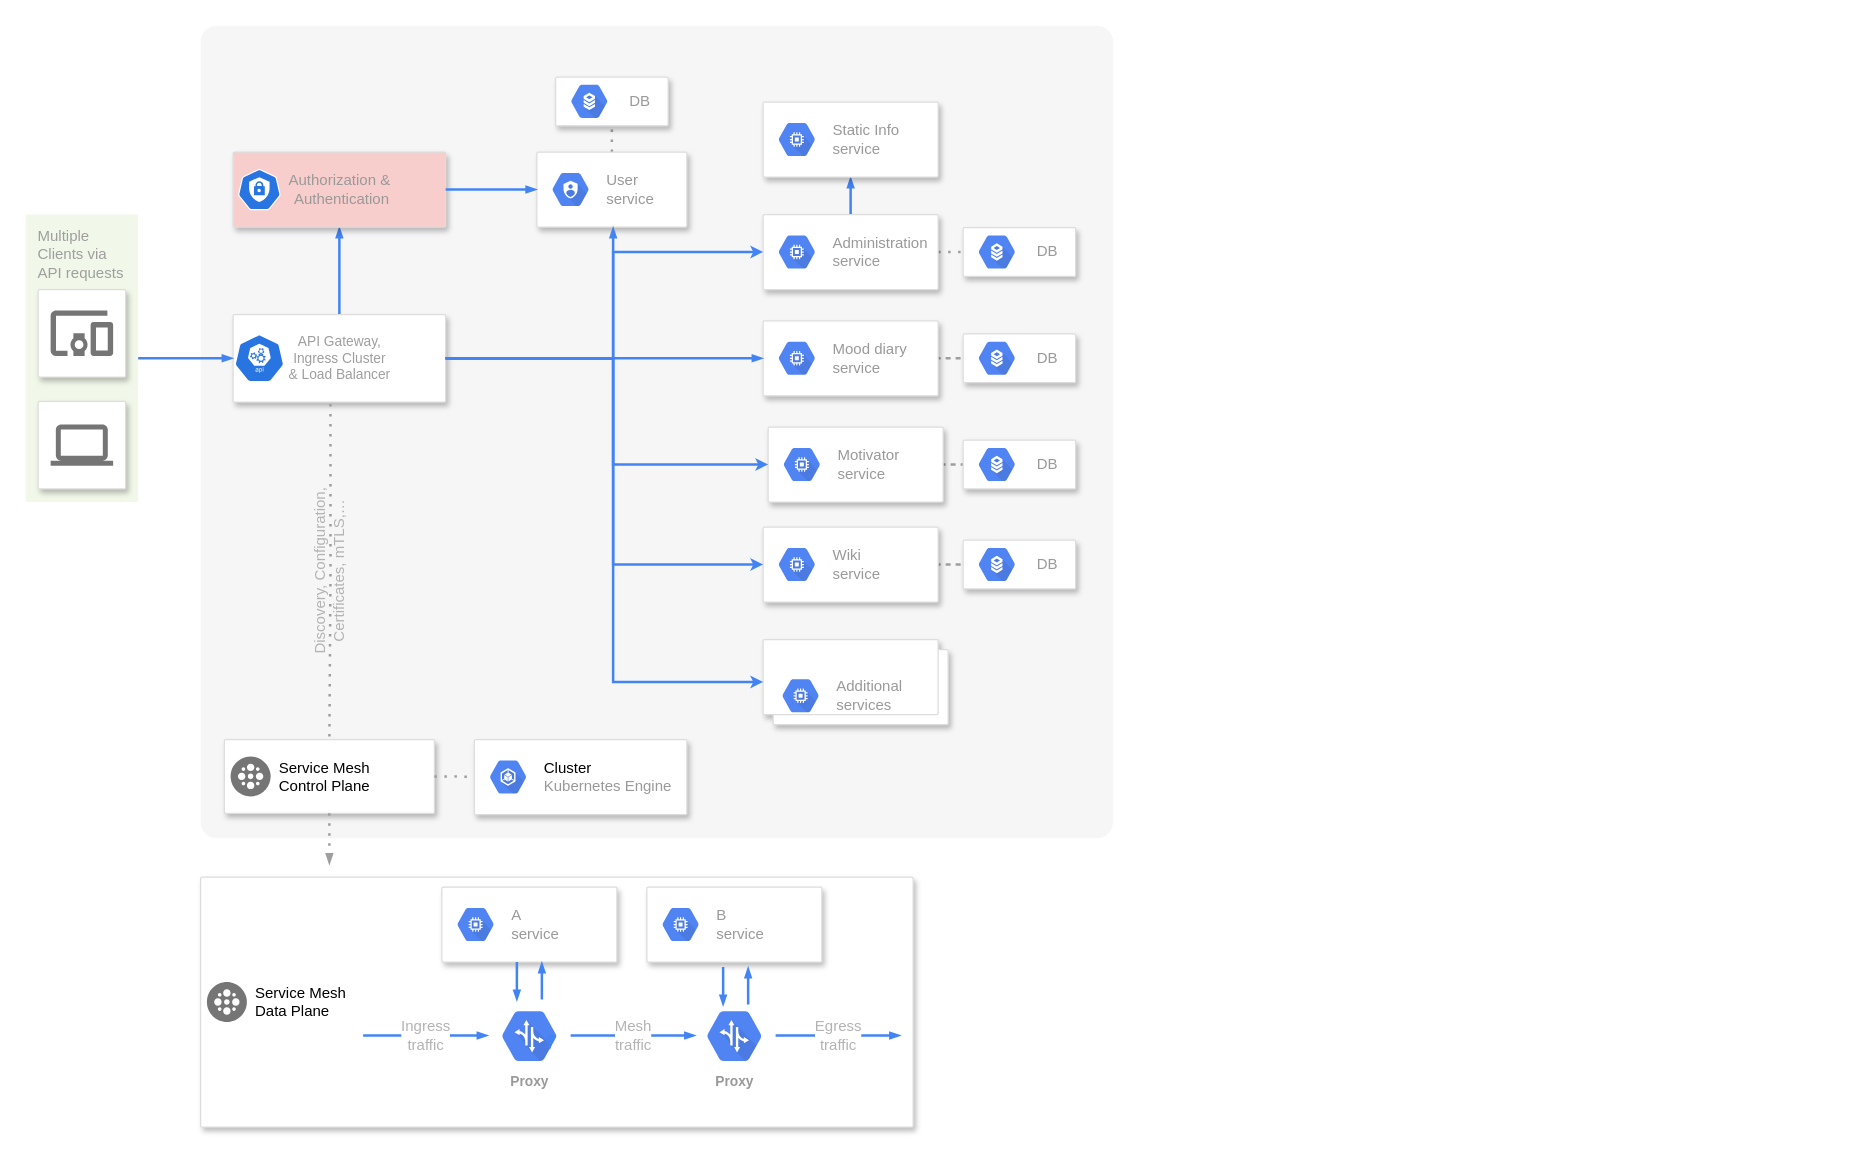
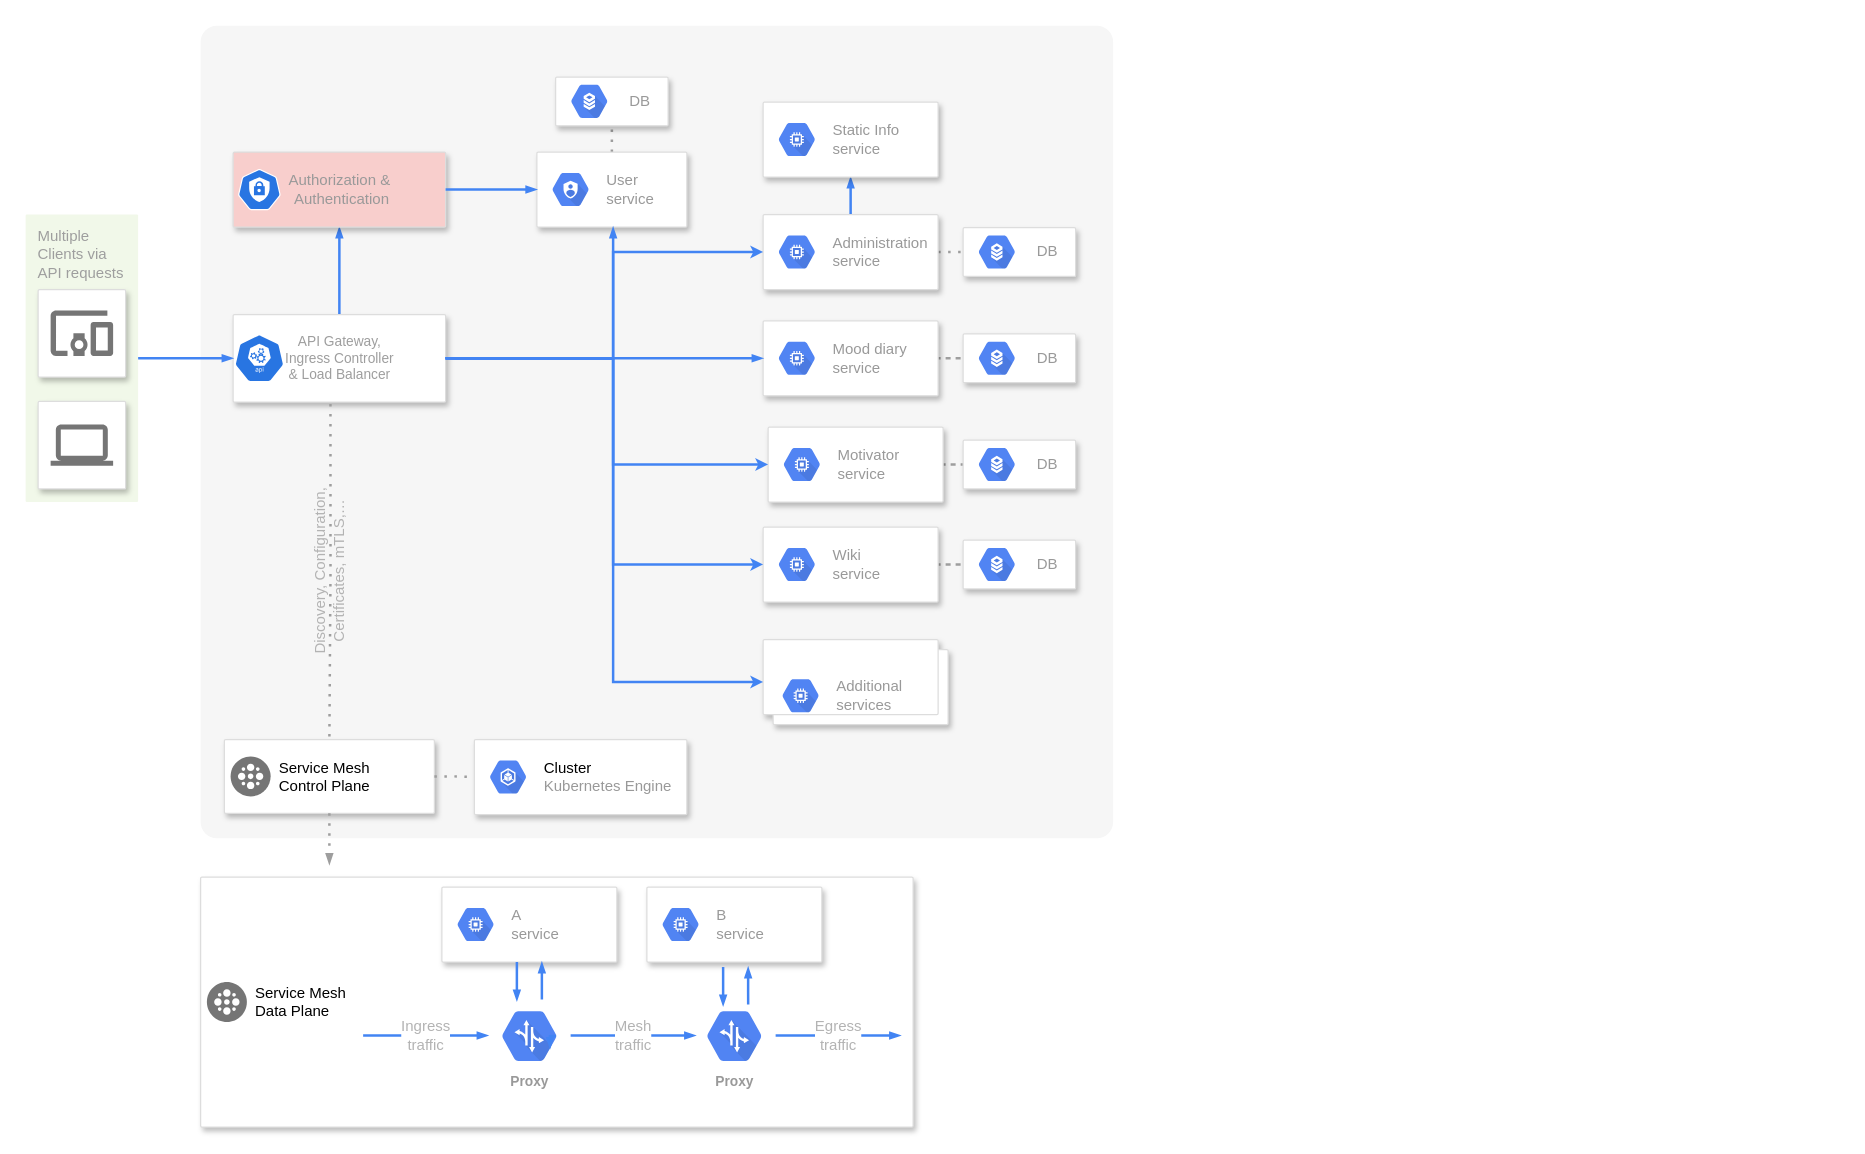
(340, 358) -> (340, 358)
